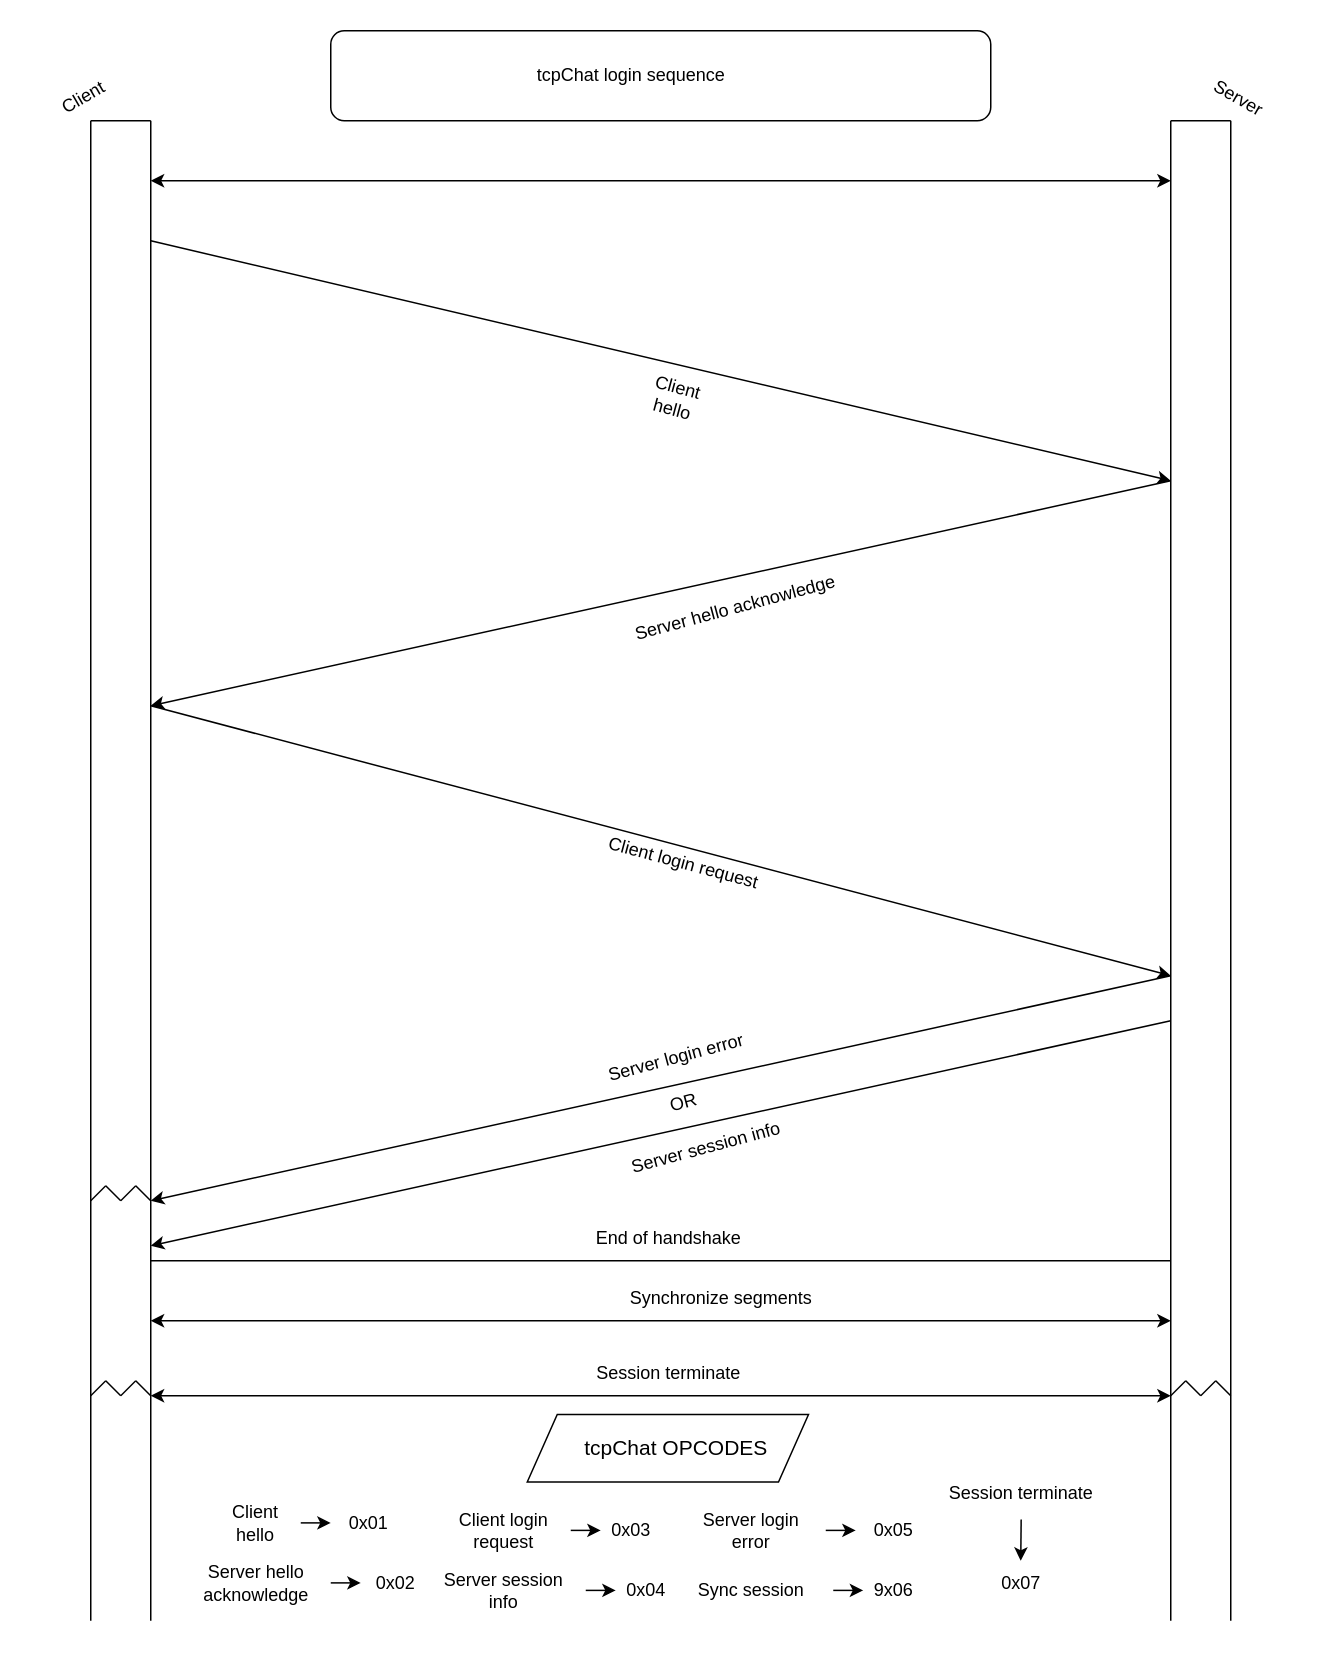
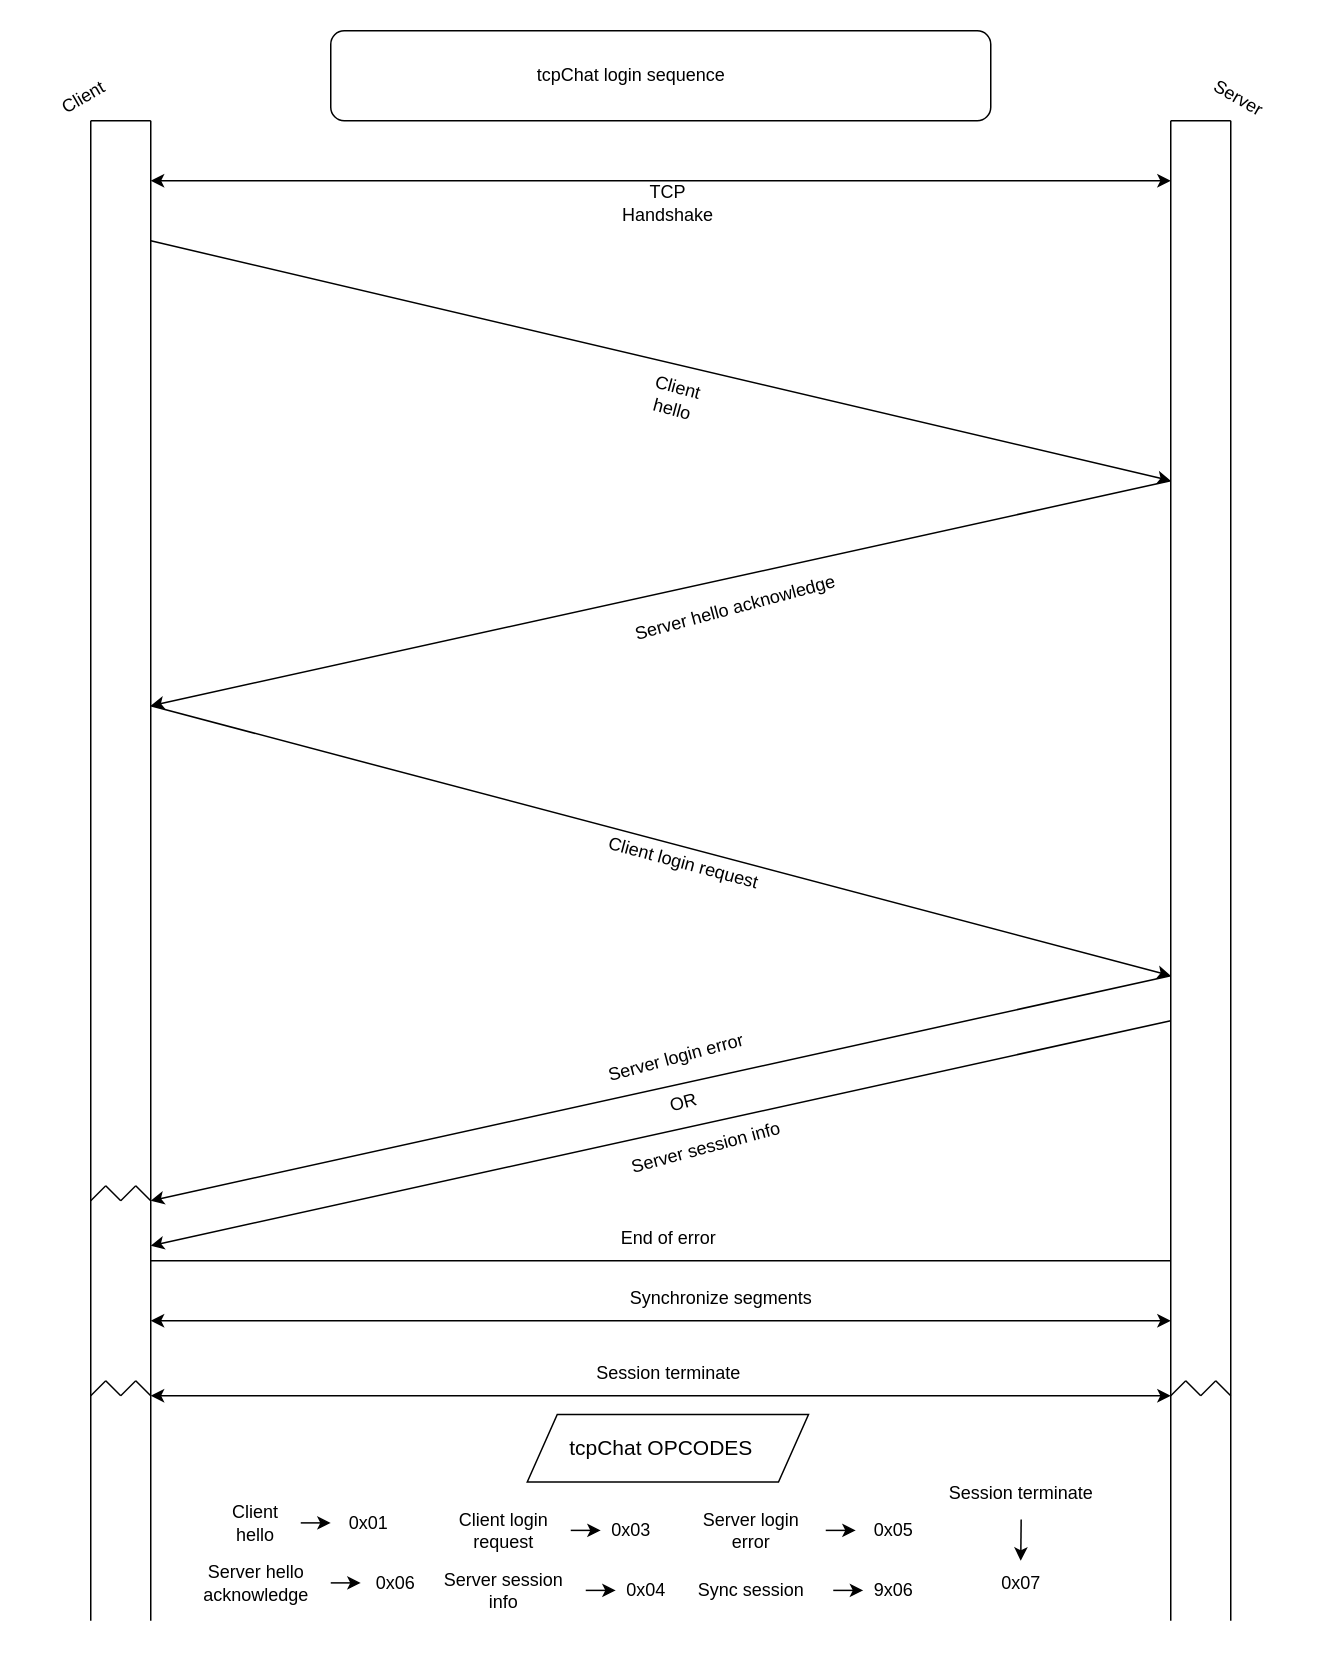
none -> (668, 203)
(669, 1238) -> (669, 1238)
(676, 1448) -> (661, 1448)
(396, 1583) -> (396, 1583)
